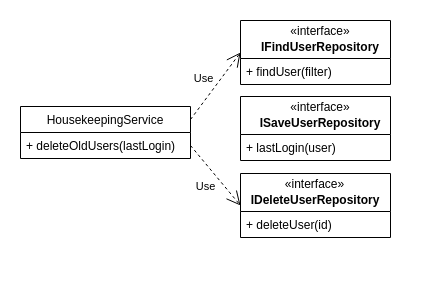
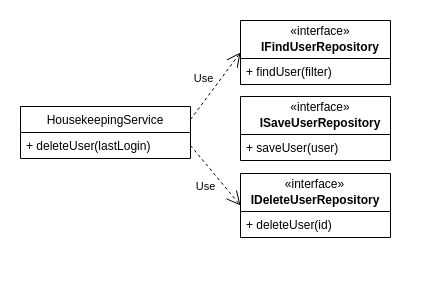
(109, 146) -> (97, 146)
(298, 148) -> (298, 148)
